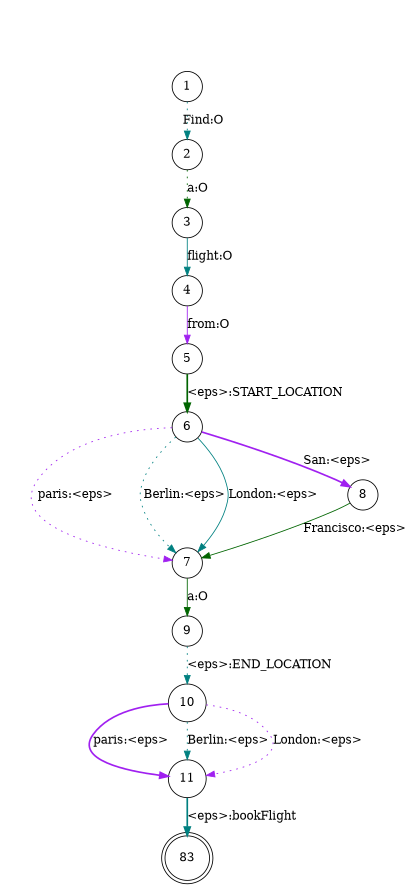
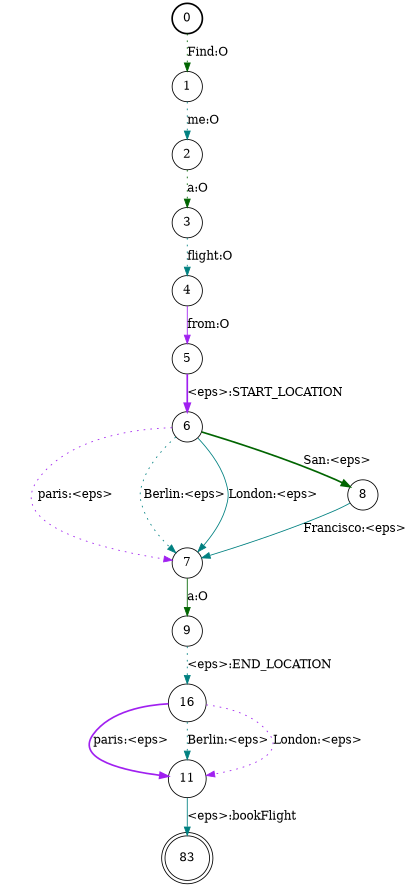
none -> (187, 18)
(203, 121) -> (203, 121)
(187, 253) -> (187, 253)
(187, 389) -> (187, 389)
(273, 455) -> (273, 455)
(281, 532) -> (281, 532)
(187, 703) -> (187, 703)
(187, 812) -> (187, 812)
